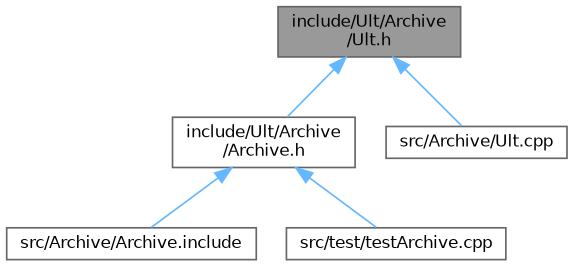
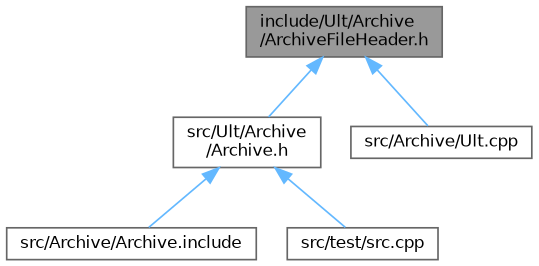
(369, 32) -> (344, 32)
(264, 142) -> (247, 142)
(396, 244) -> (363, 244)
